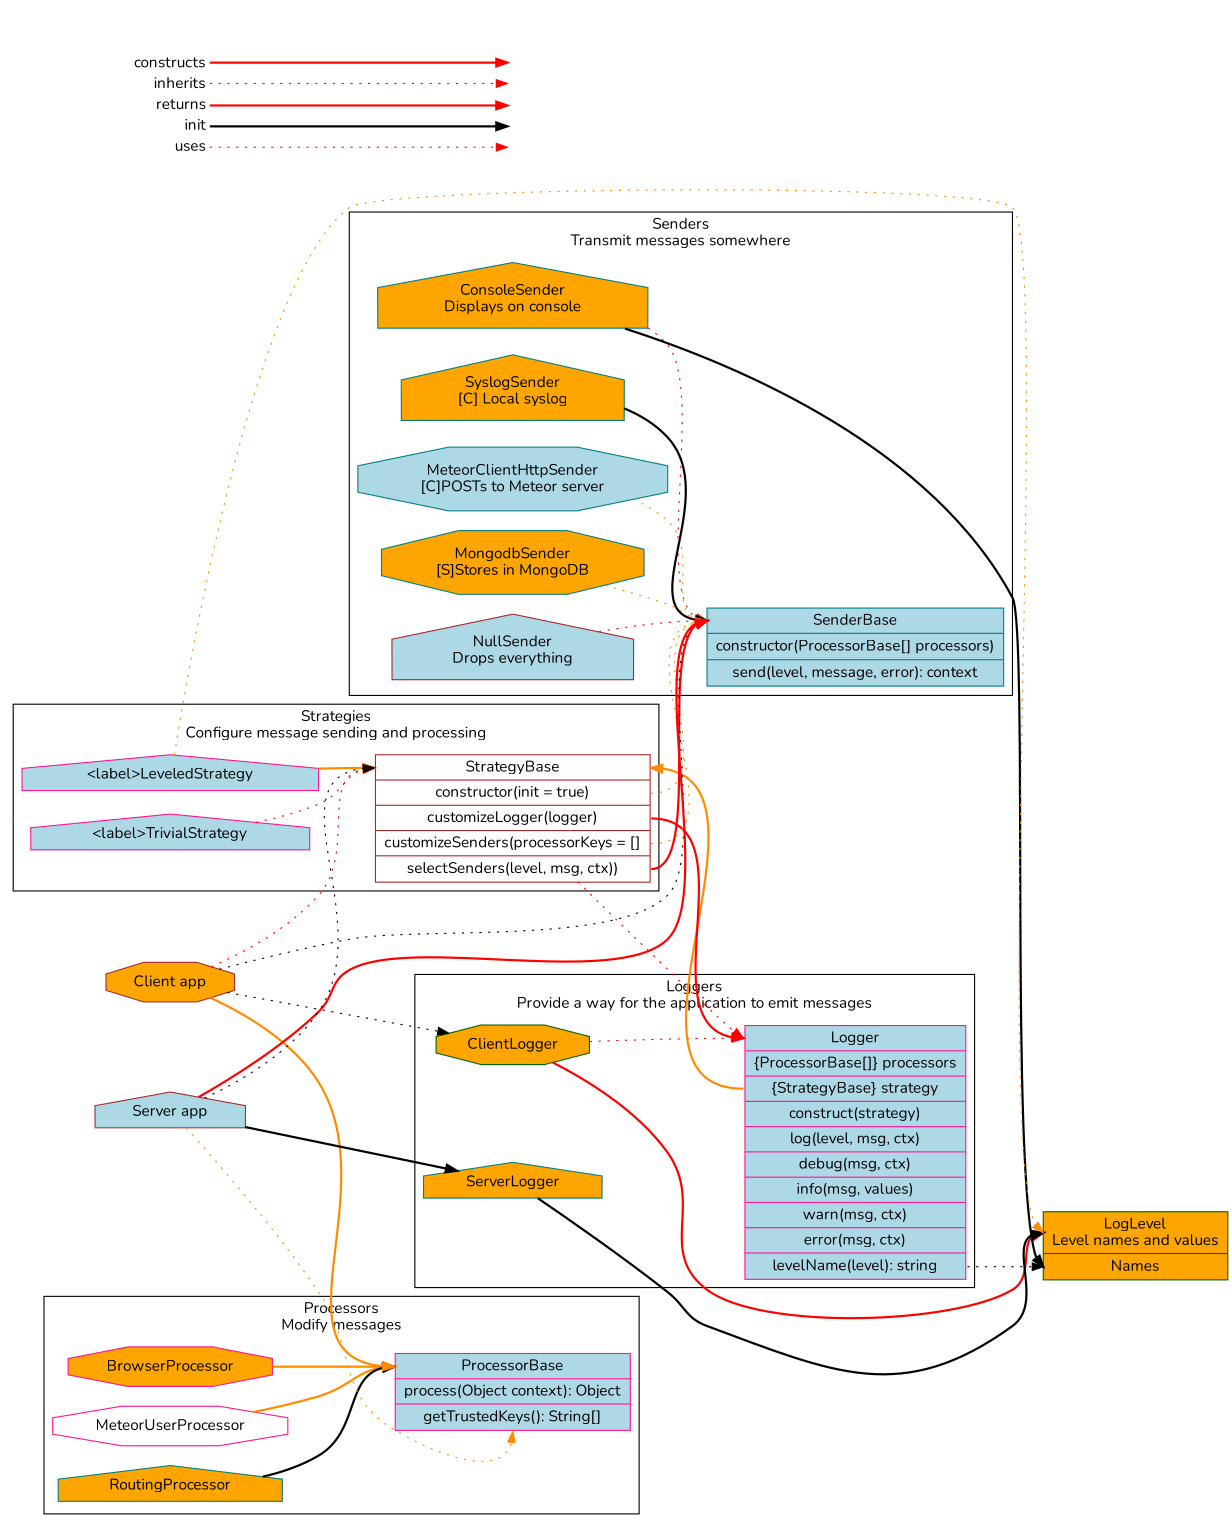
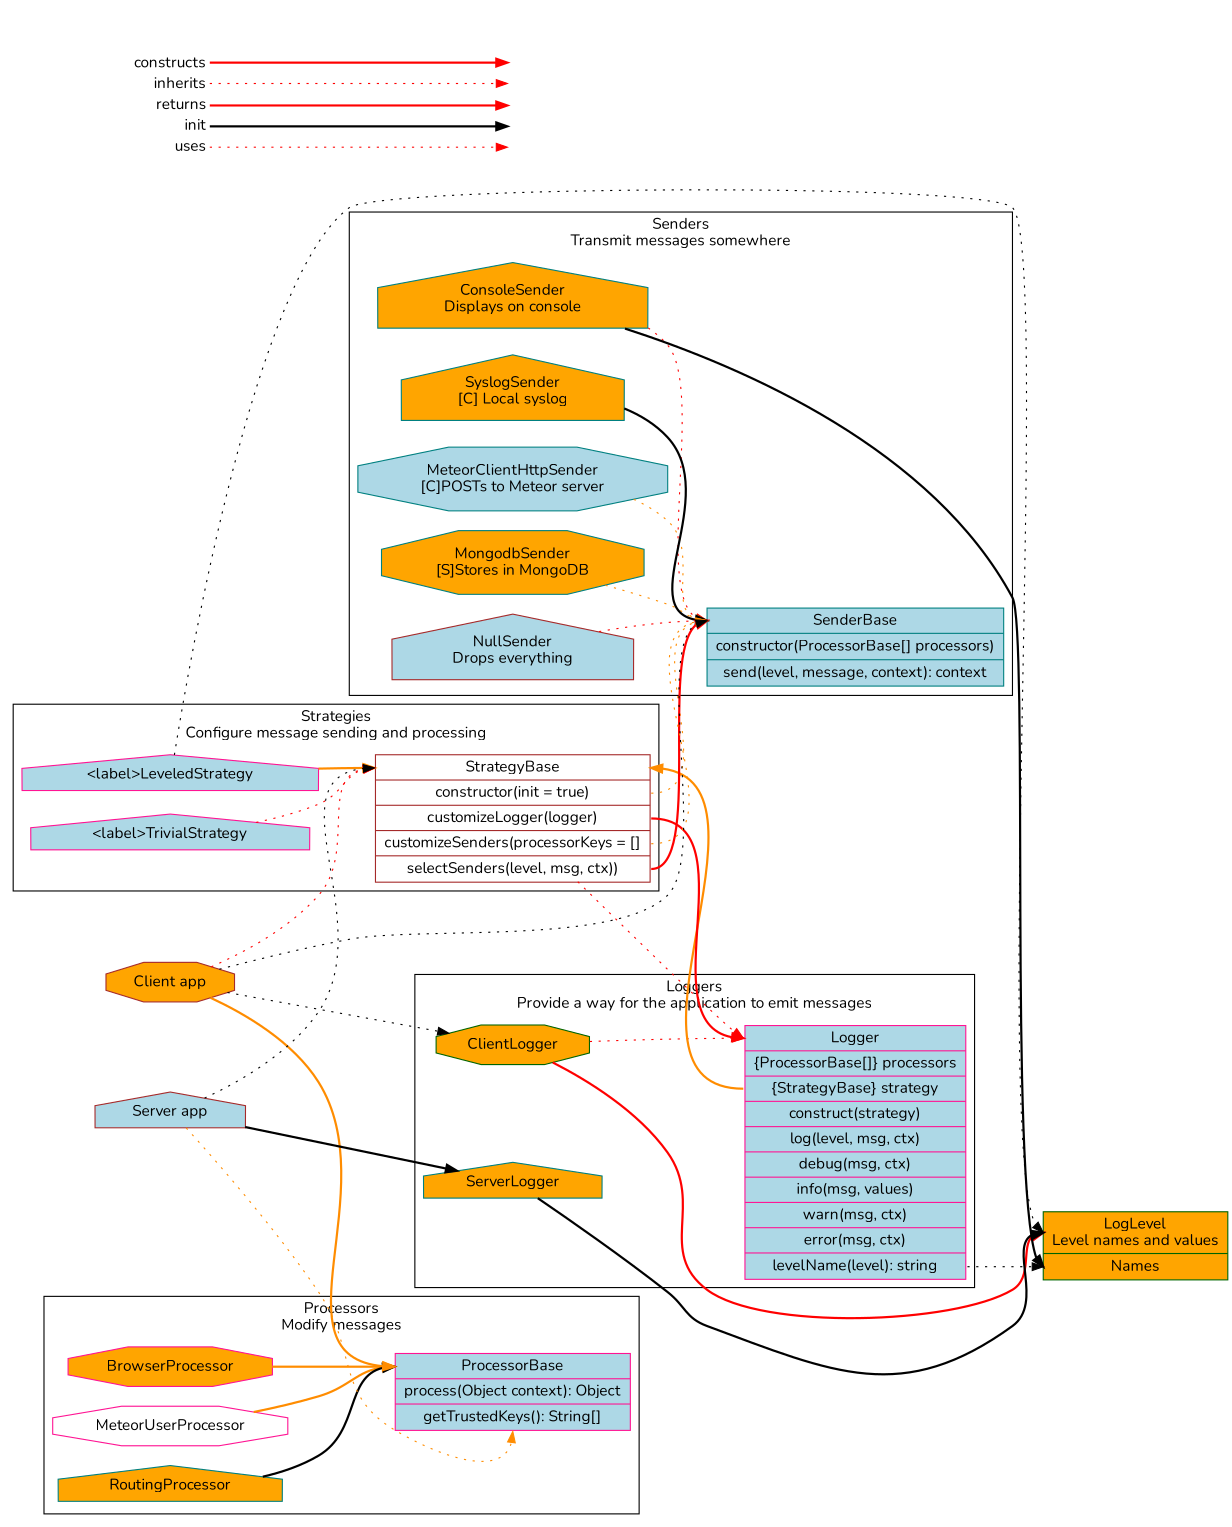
(900, 194) -> (900, 194)
(855, 672) -> (855, 672)
(572, 961) -> none
